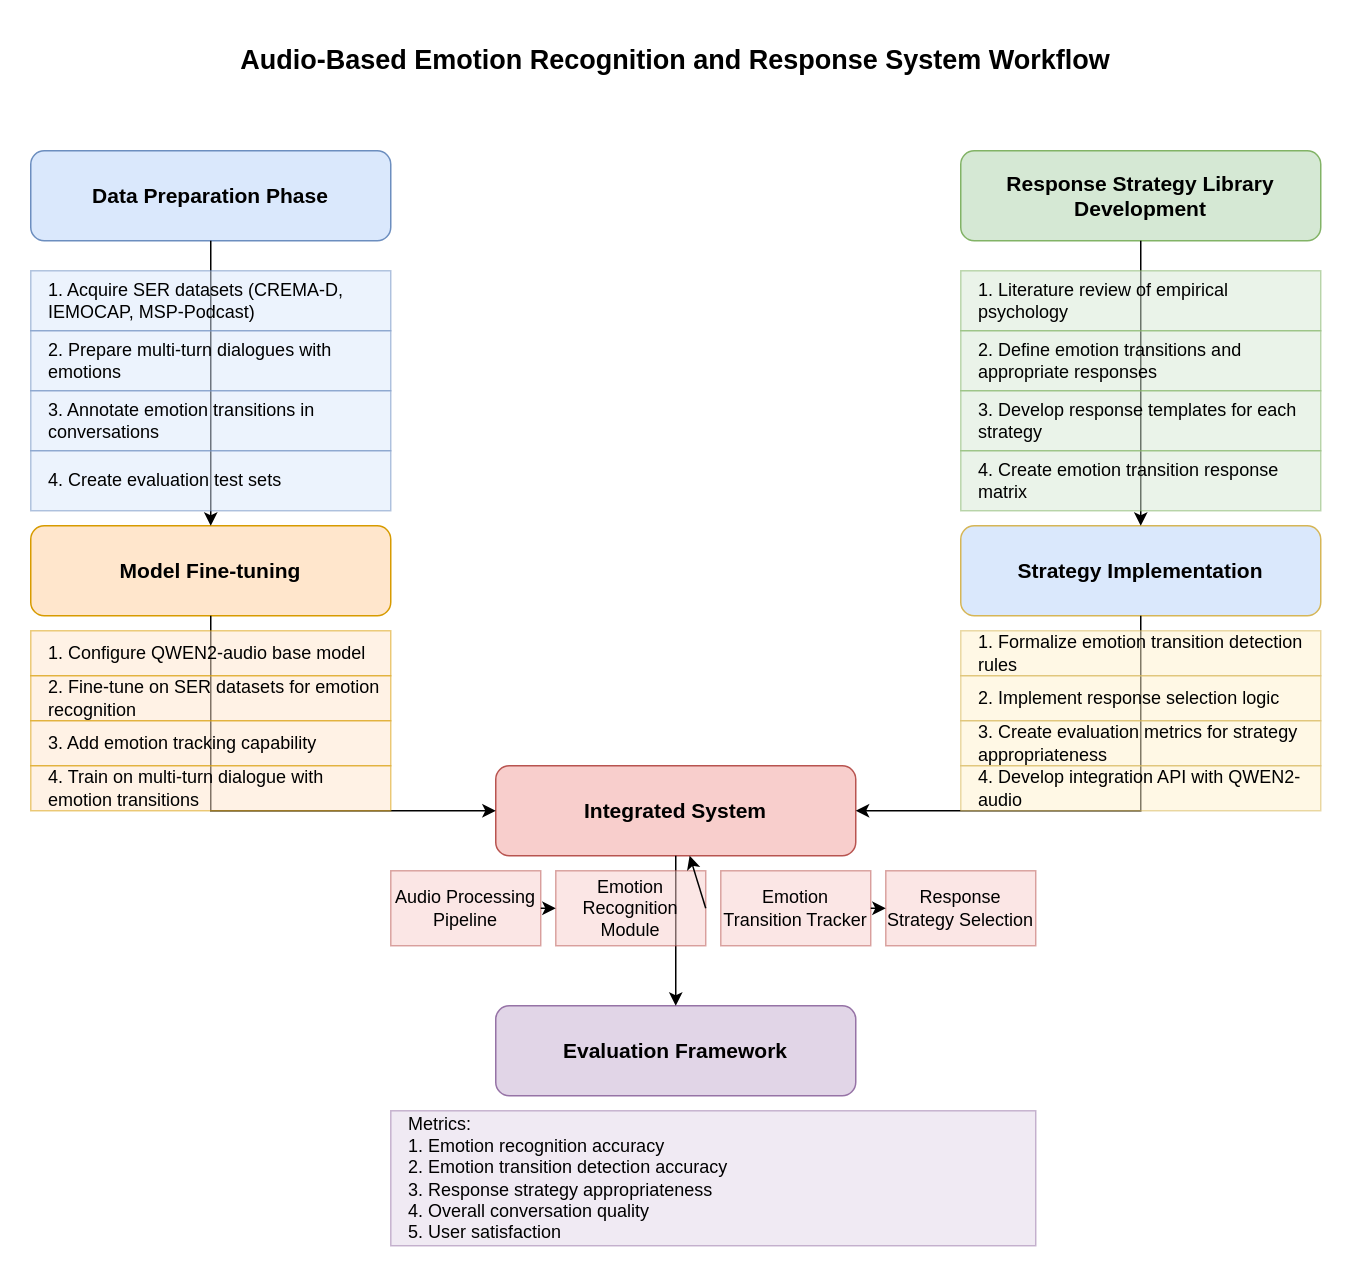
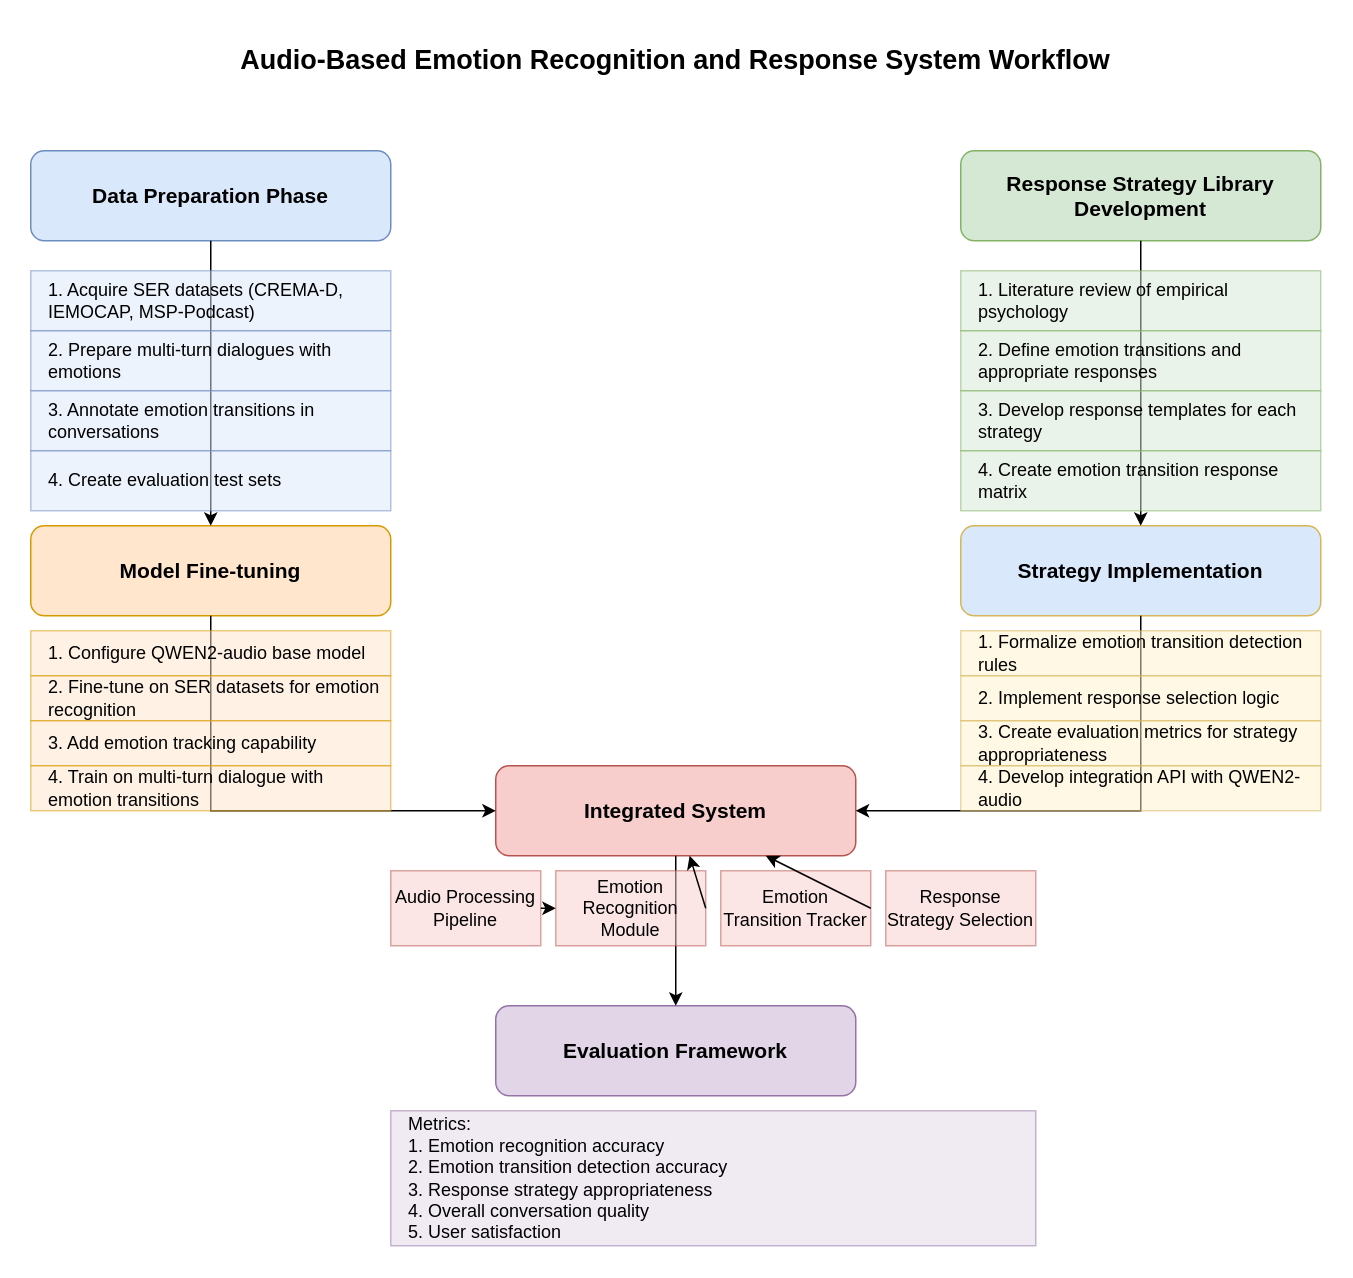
(873, 908) -> (823, 884)
